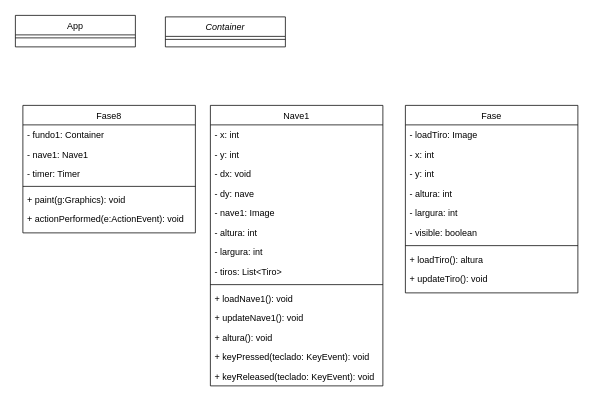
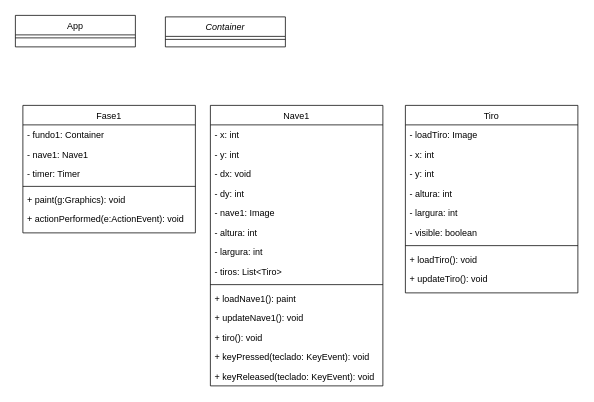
(109, 116) -> (109, 116)
(491, 116) -> (491, 116)
(236, 194) -> (233, 194)
(454, 260) -> (449, 260)
(258, 299) -> (260, 299)
(250, 338) -> (245, 338)
